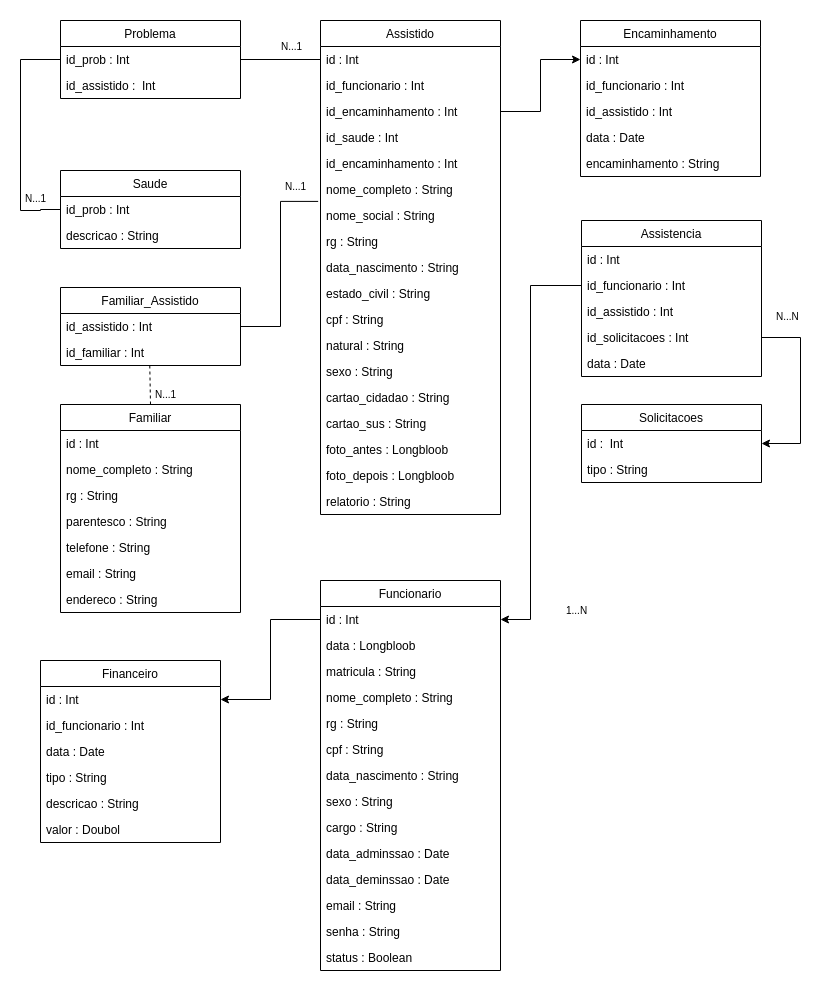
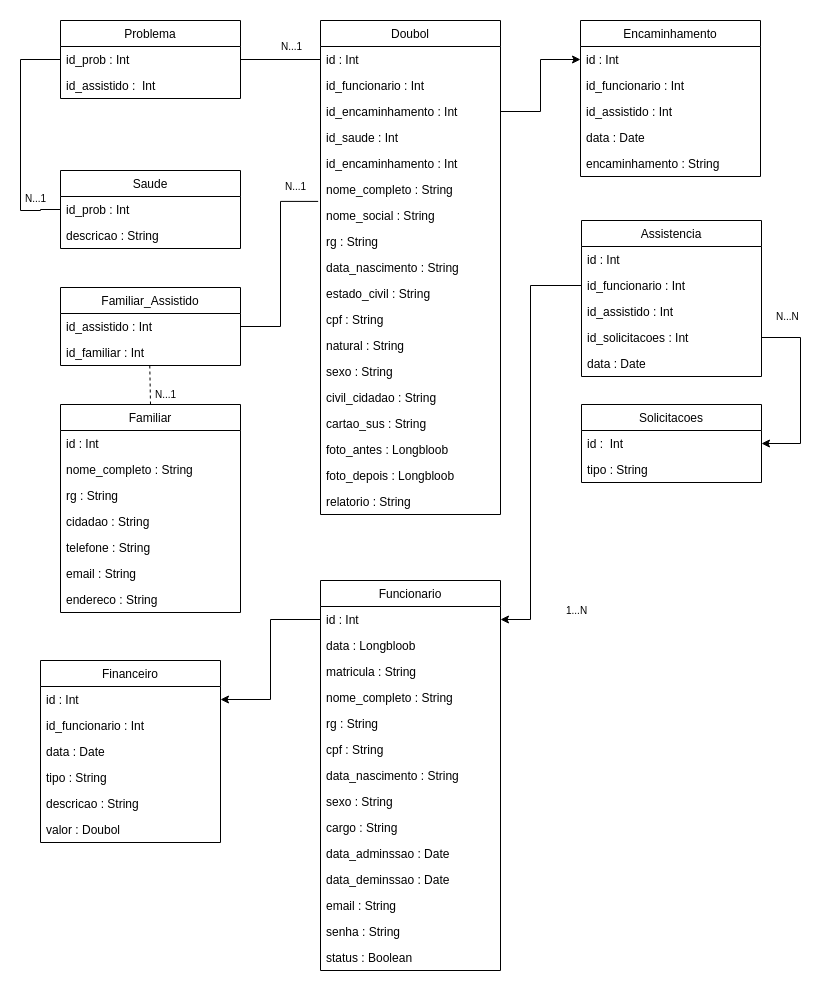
(410, 34) -> (410, 34)
(395, 398) -> (387, 398)
(124, 522) -> (112, 522)
